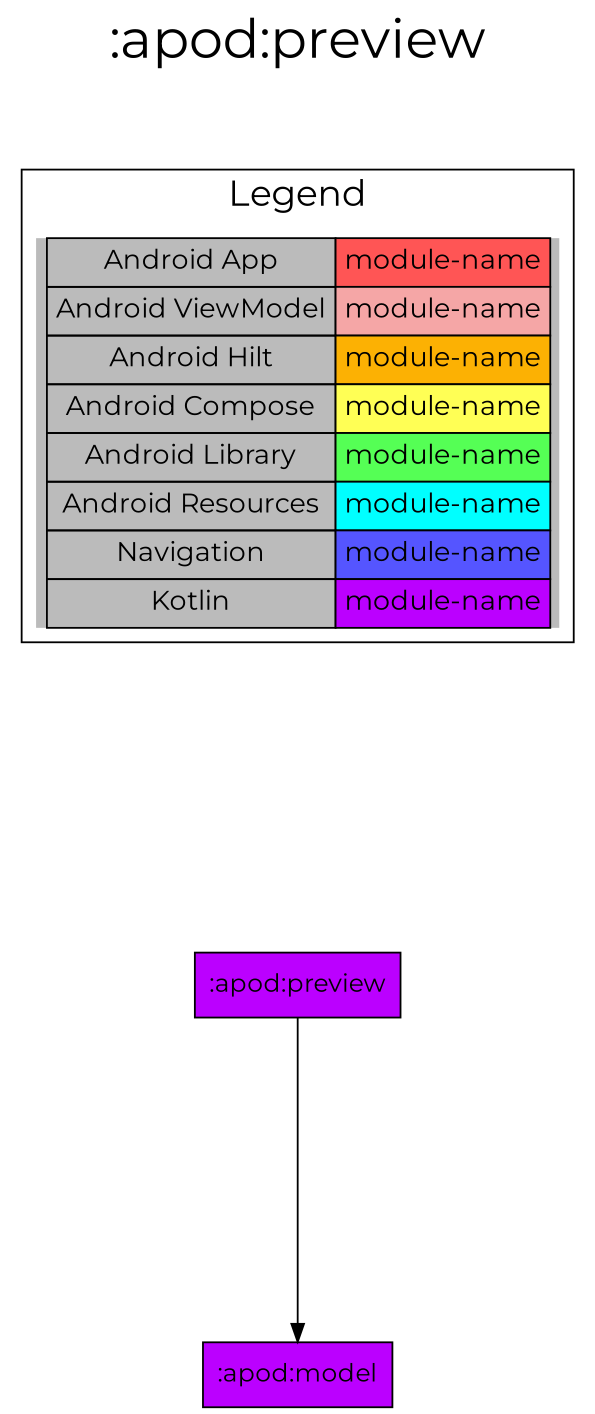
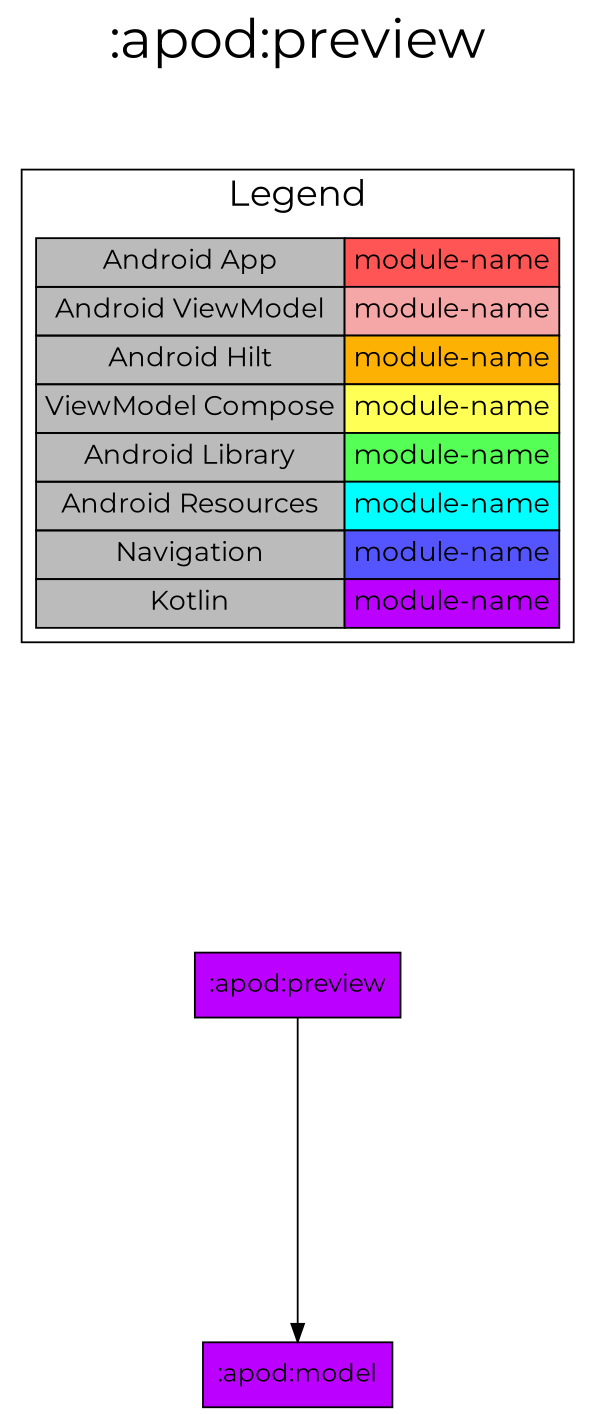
(191, 407) -> (190, 407)
